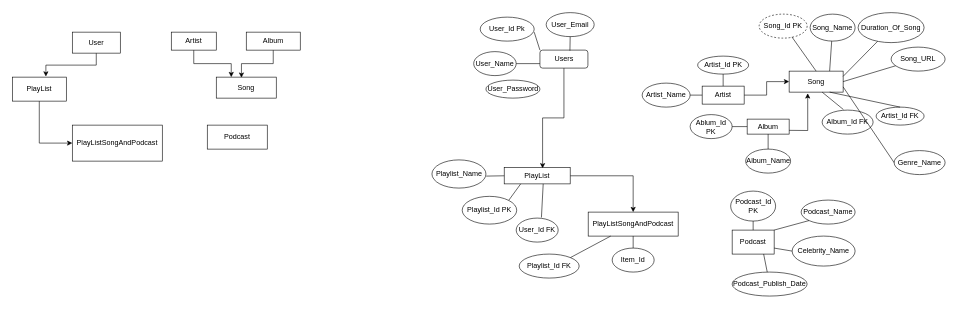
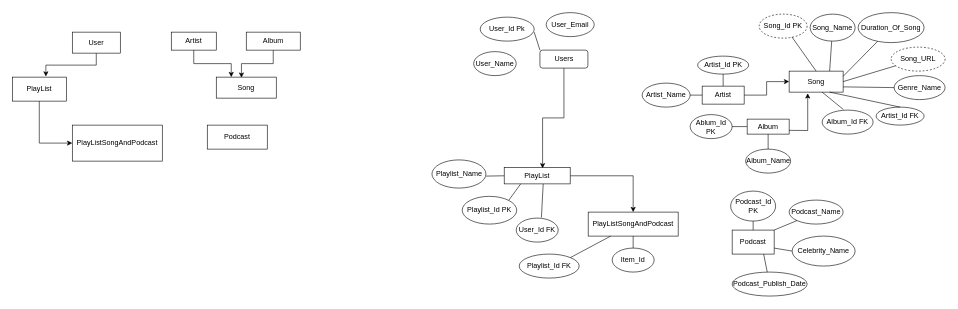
(570, 44) -> none
(918, 59) -> (918, 59)
(528, 64) -> none
(513, 89) -> none
(920, 163) -> (920, 88)
(828, 212) -> (816, 212)
